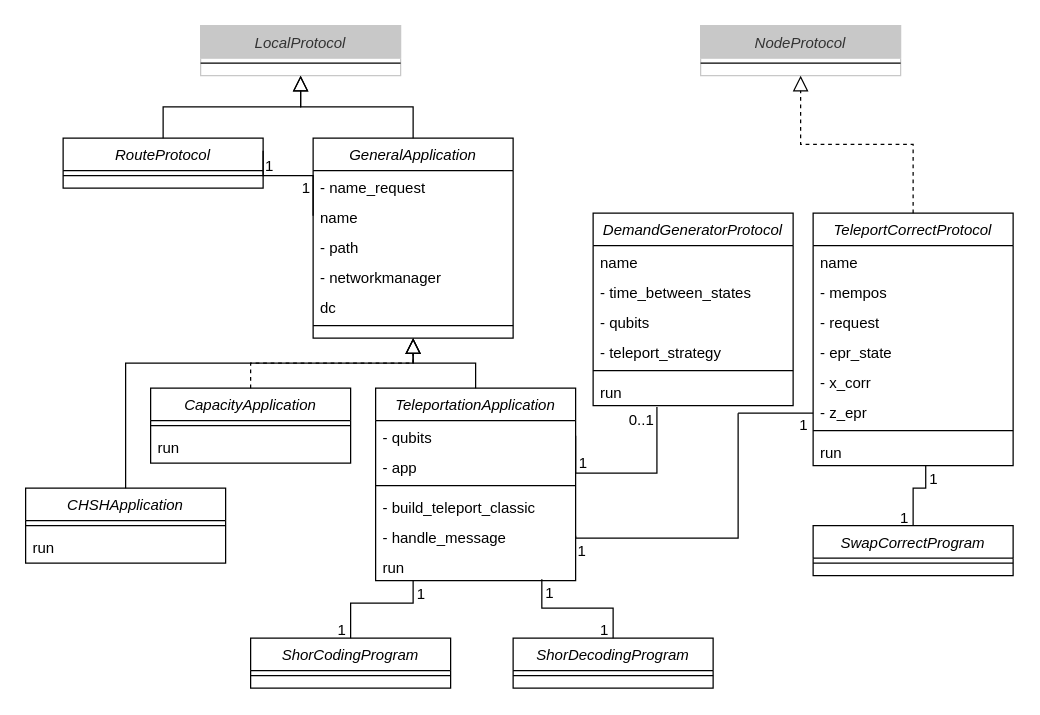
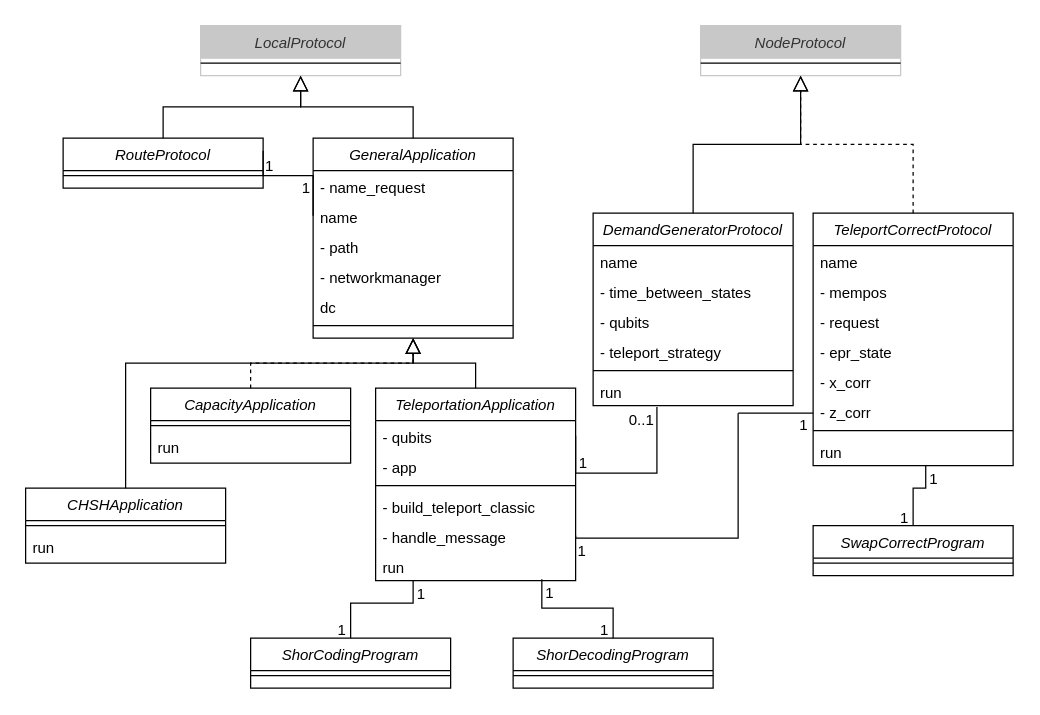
none -> (710, 144)
(847, 413) -> (852, 413)
